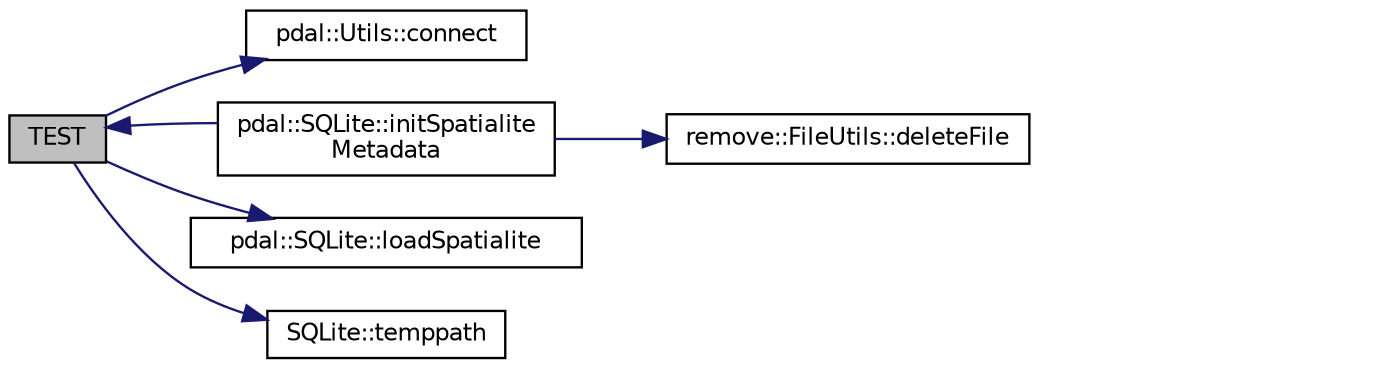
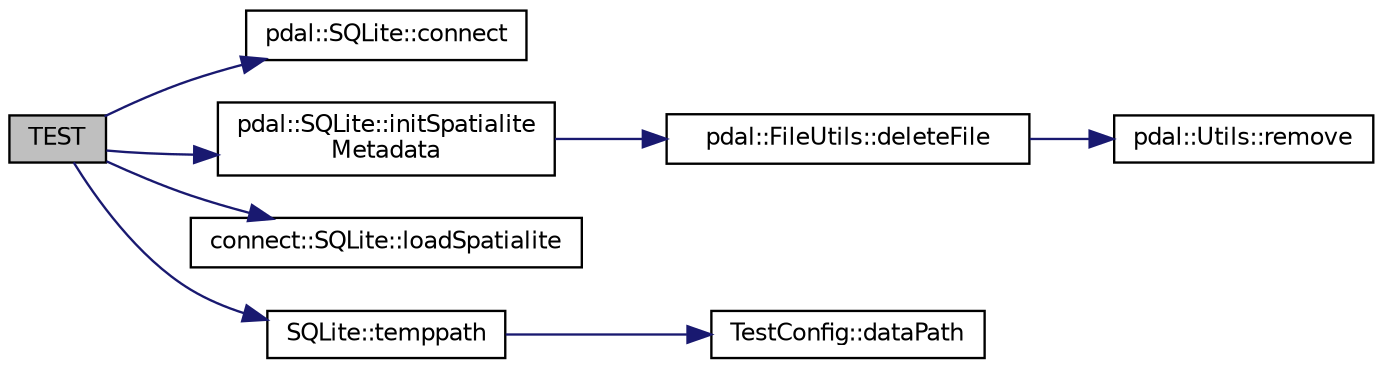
(386, 35) -> (386, 35)
(174, 124) -> (150, 153)
(848, 139) -> (848, 139)
none -> (1244, 139)
(386, 243) -> (386, 243)
none -> (848, 334)
